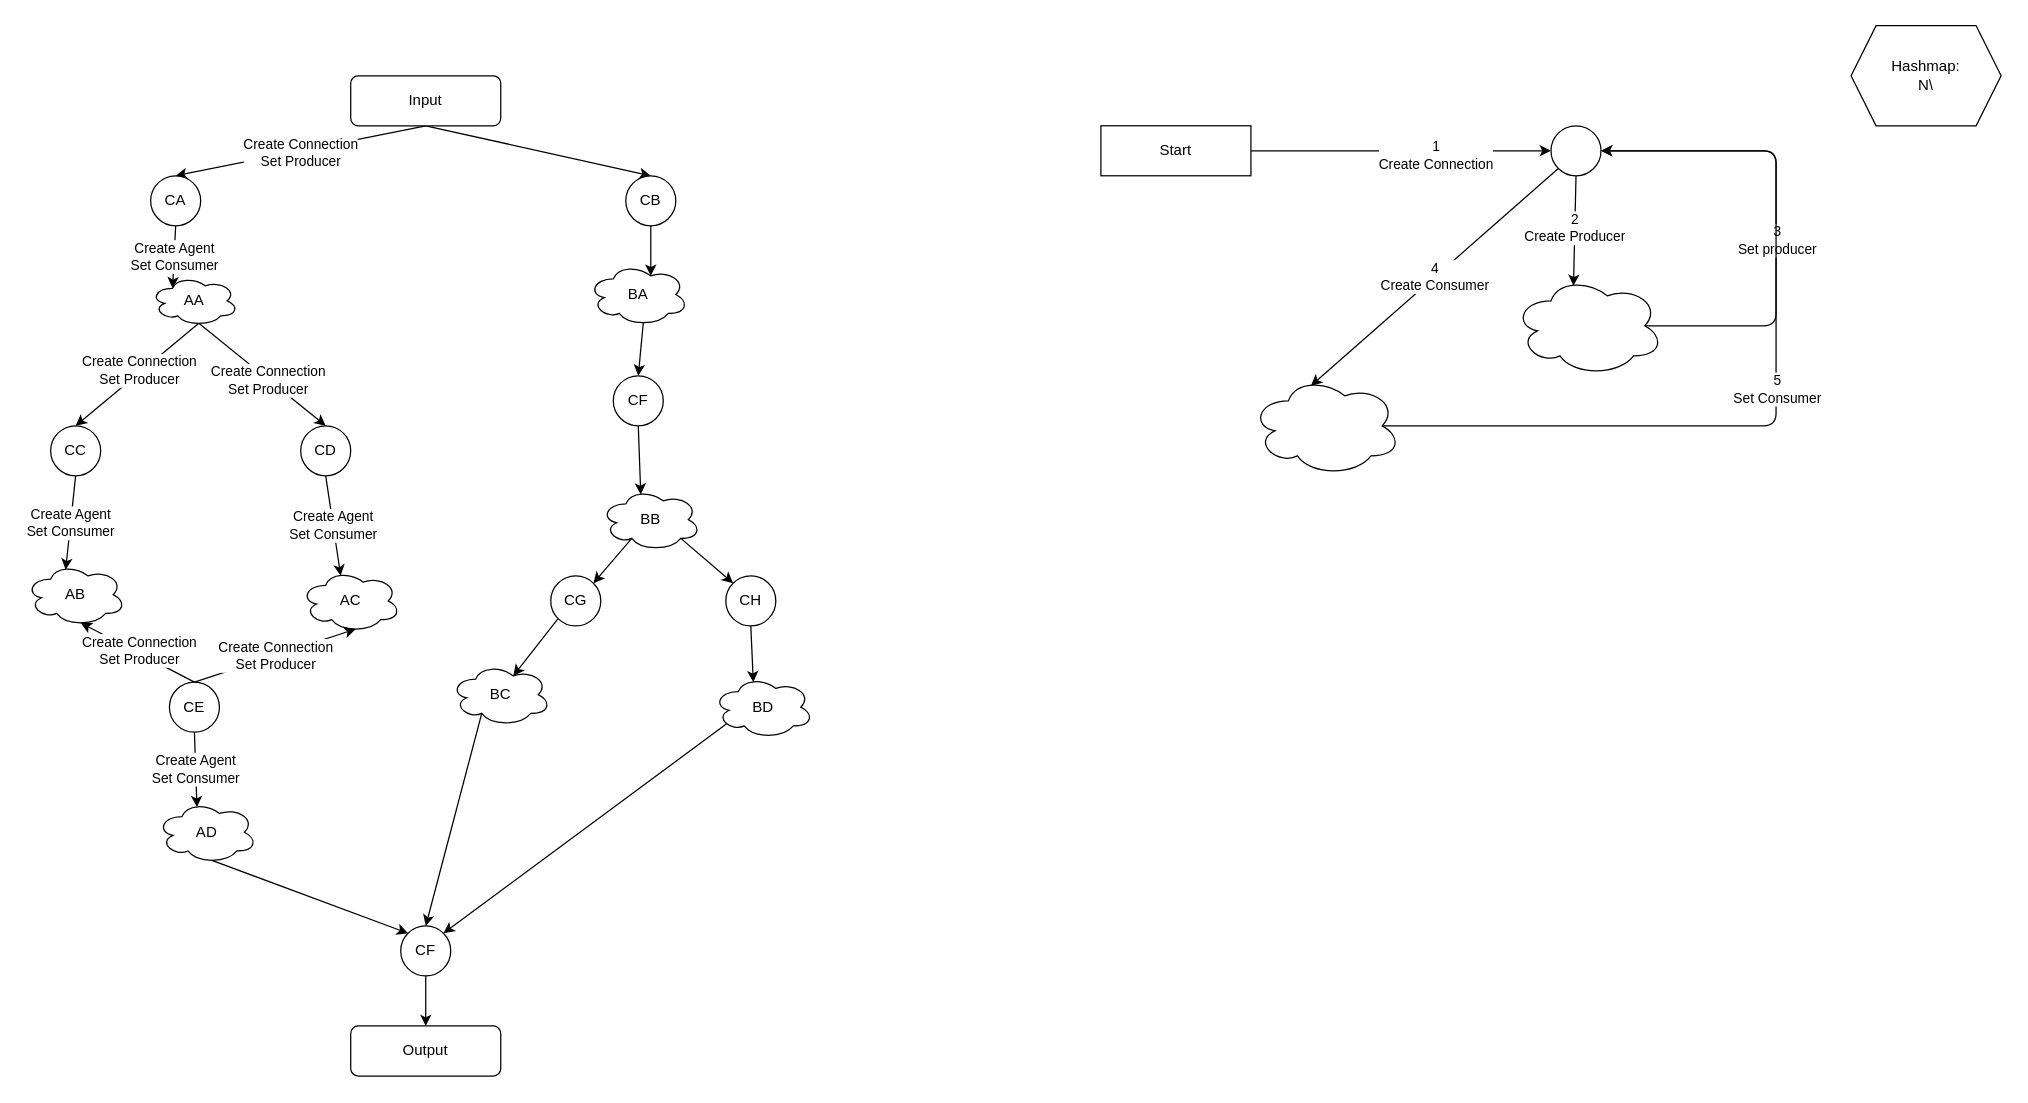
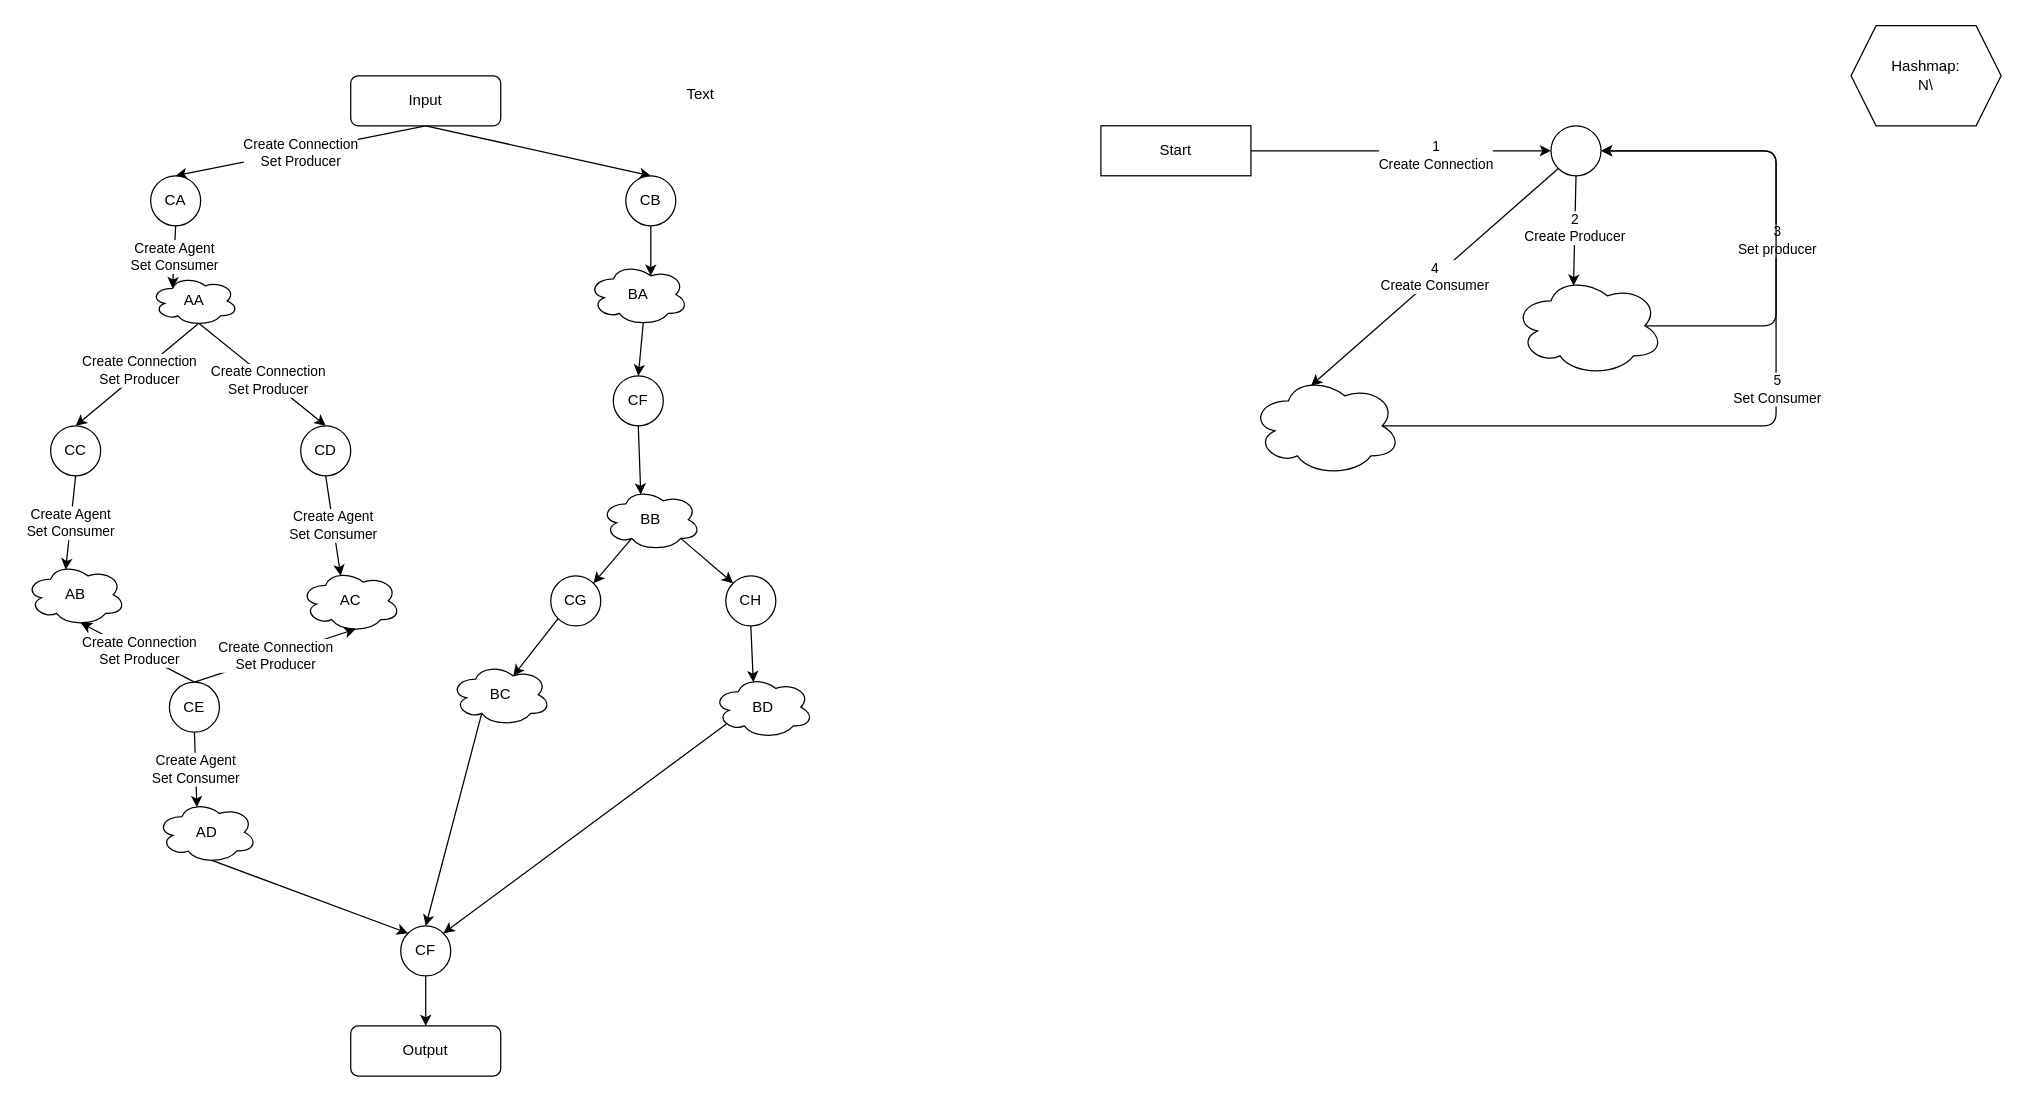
none -> (701, 94)
